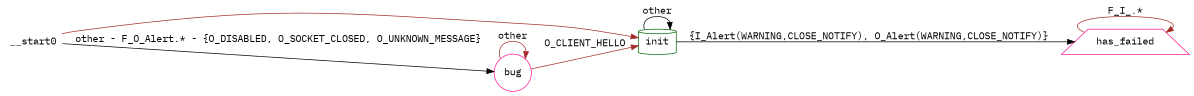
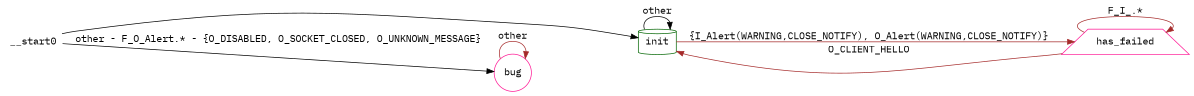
(347, 14) -> (347, 14)
(872, 42) -> (872, 42)
(581, 58) -> (872, 72)
